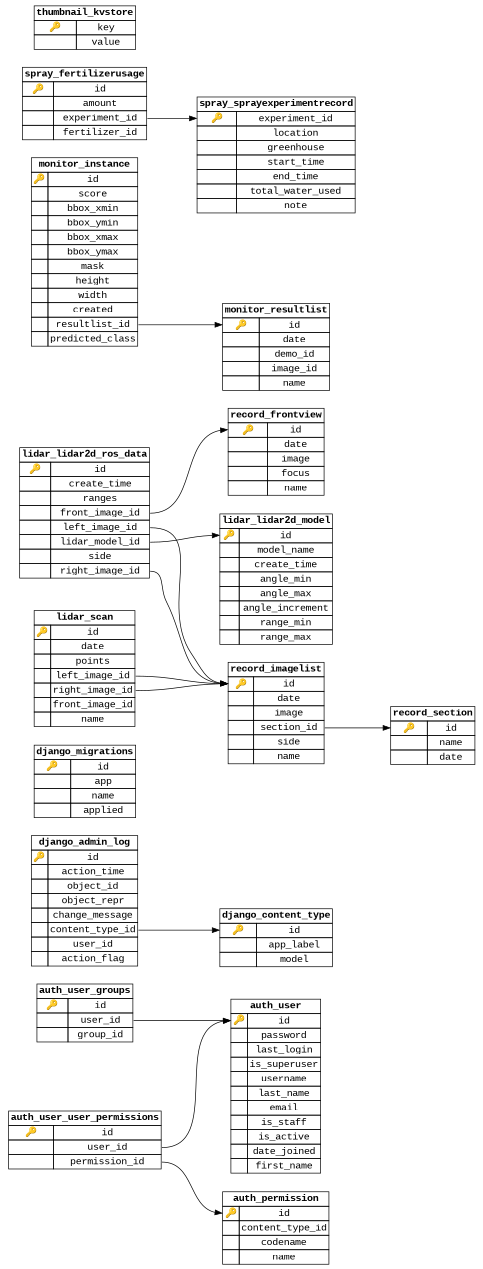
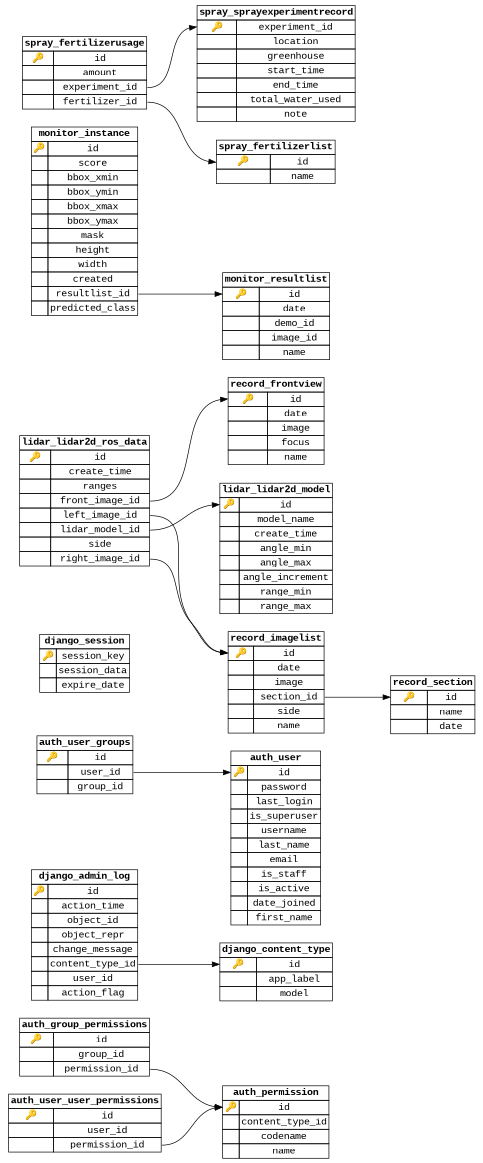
(85, 27) -> none
none -> (276, 162)
none -> (85, 663)
(85, 669) -> none
(85, 781) -> none
none -> (85, 1047)
(196, 1088) -> none
